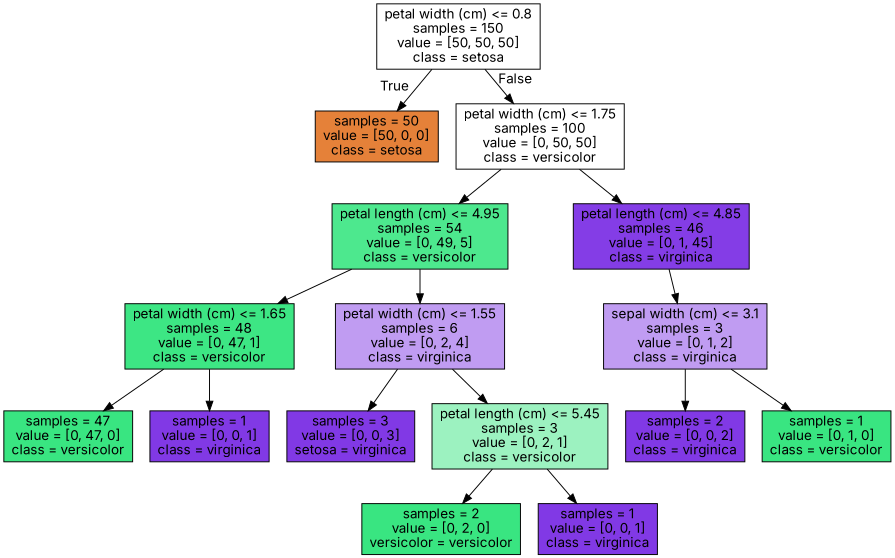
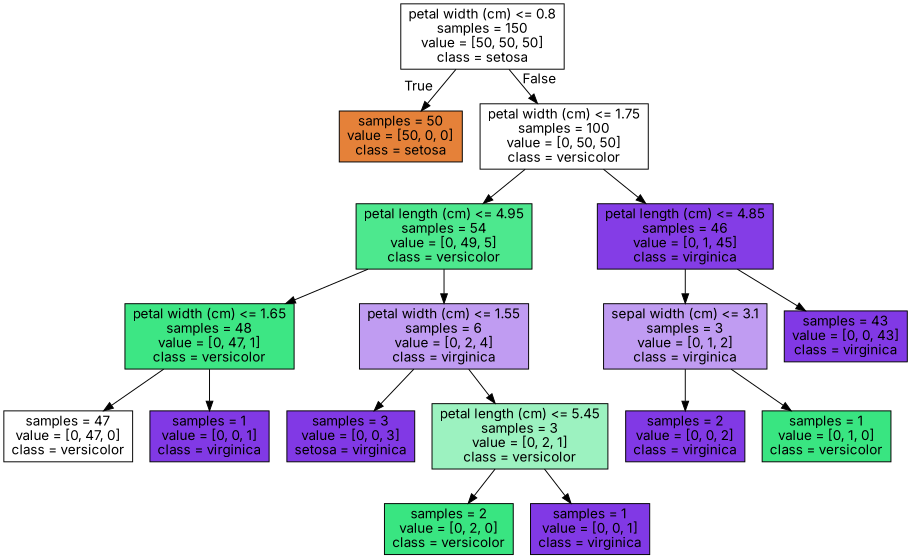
none -> (846, 336)
(68, 436) -> (68, 436)
(441, 529) -> (449, 529)
